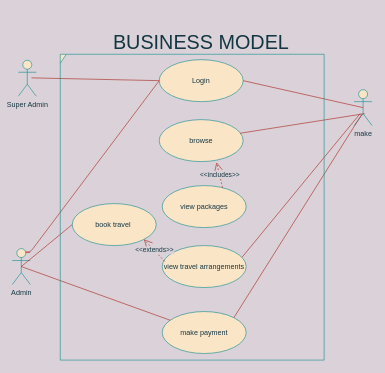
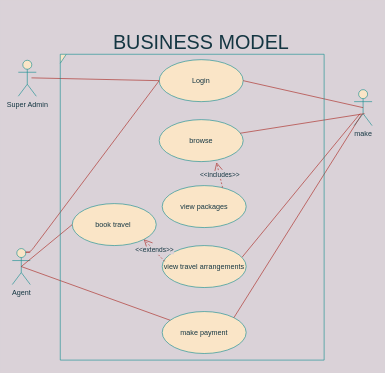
(22, 293) -> (22, 293)
